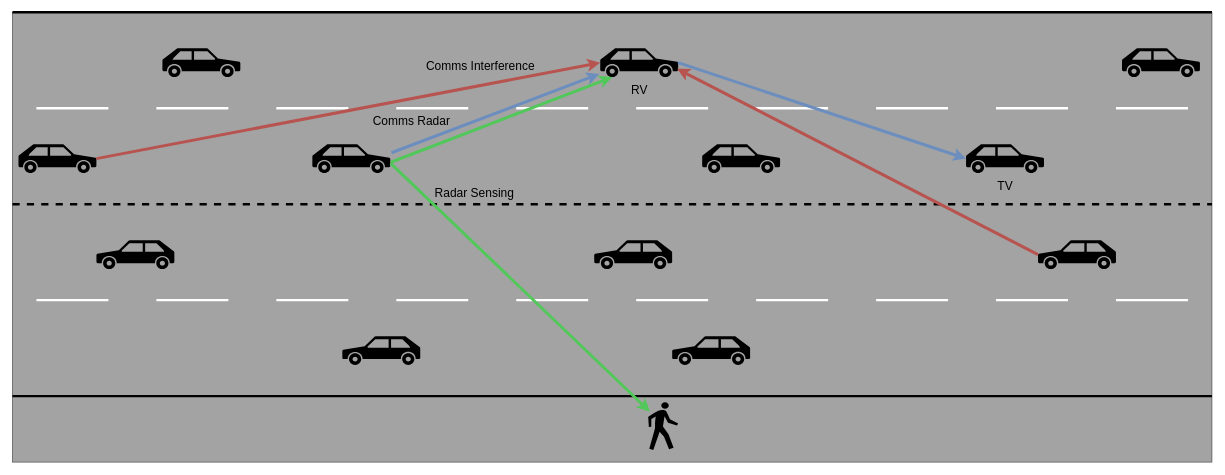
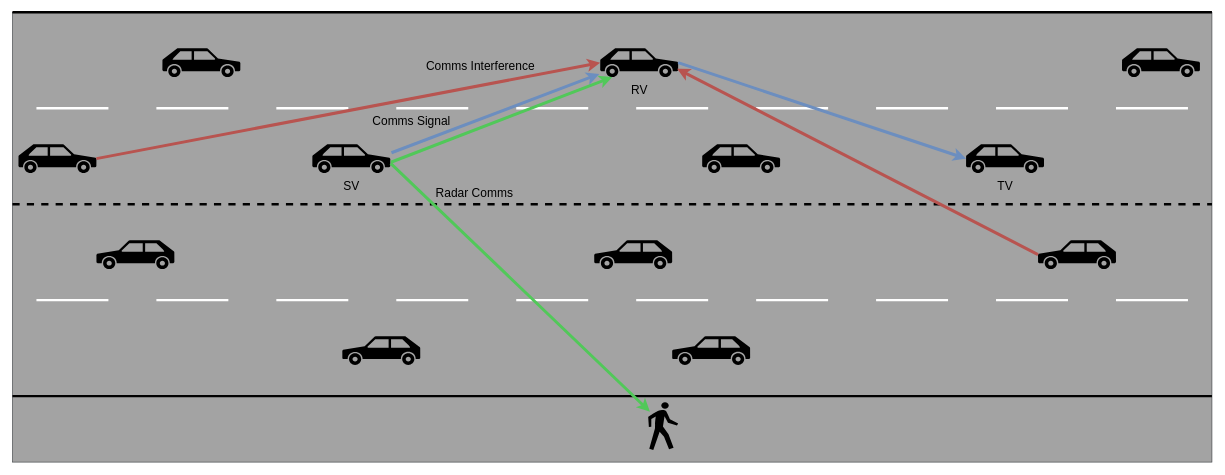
(412, 120) -> (412, 120)
none -> (351, 185)
(475, 192) -> (475, 192)
